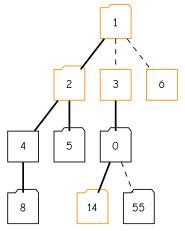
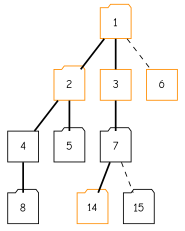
(116, 54) -> (116, 54)
(116, 147) -> (116, 147)
(139, 208) -> (139, 208)
